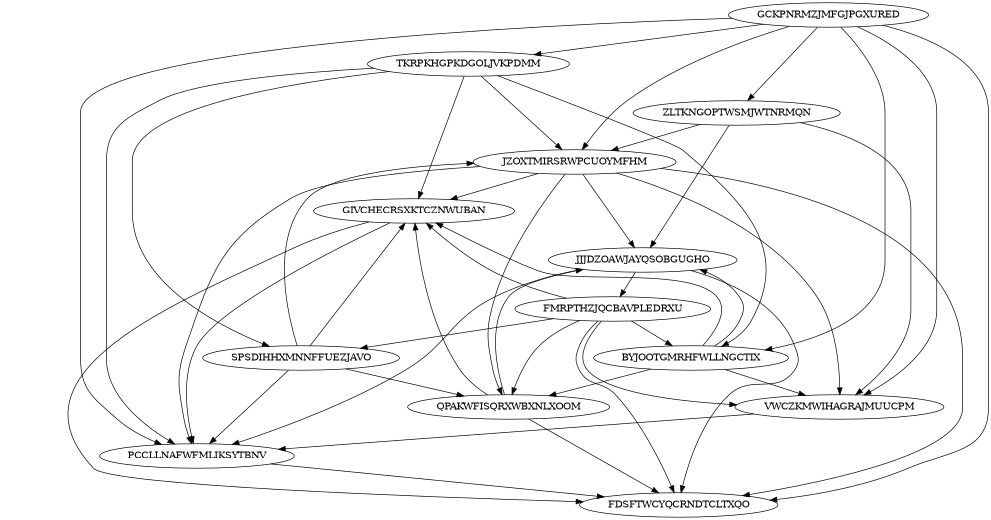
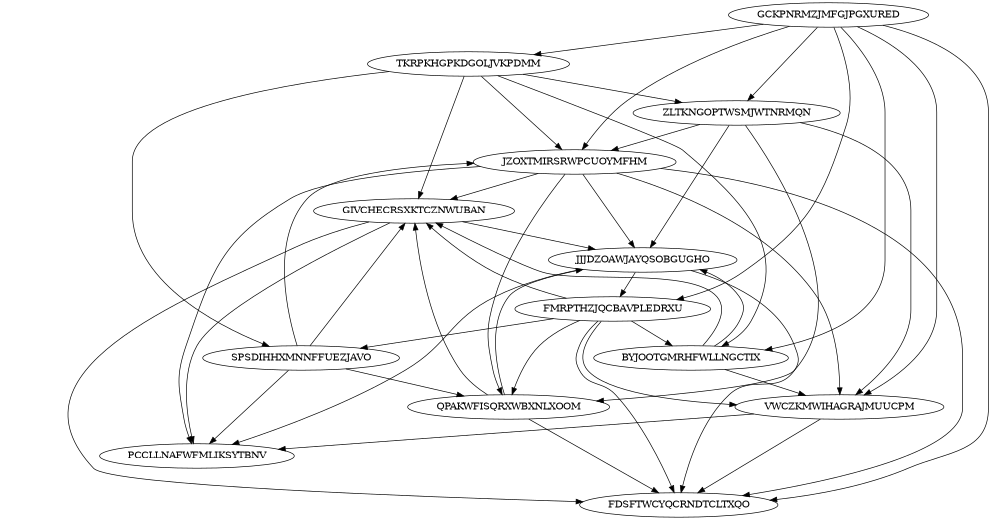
(218, 59) -> (819, 195)
(106, 161) -> (599, 88)
none -> (529, 236)
(610, 380) -> (815, 327)
(434, 480) -> (762, 454)
